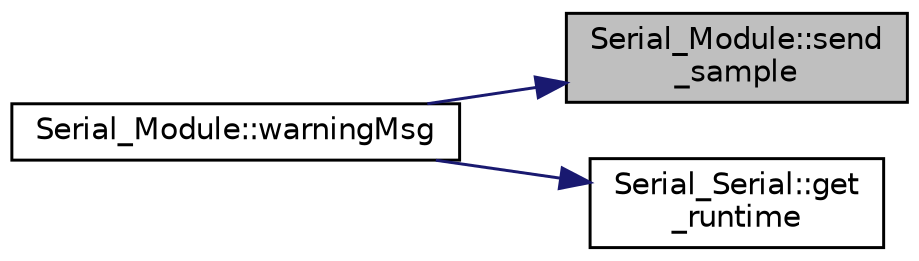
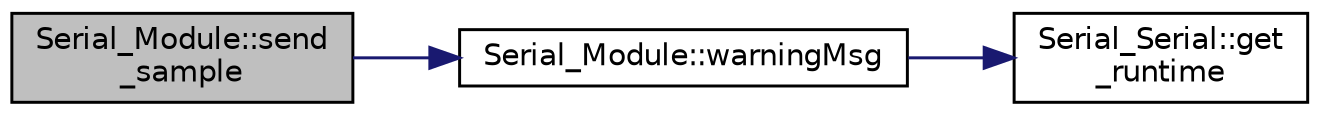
(482, 96) -> (391, 58)
